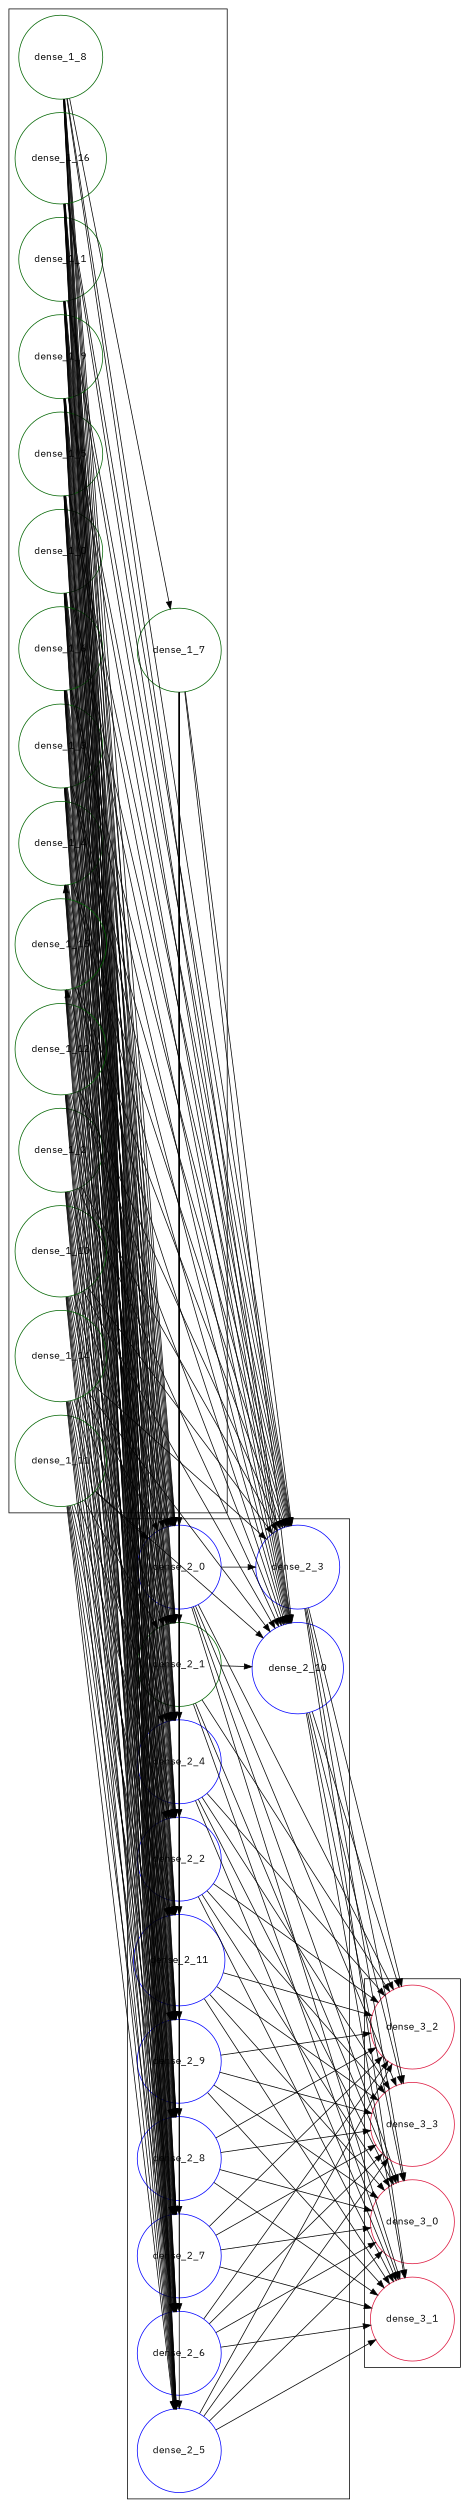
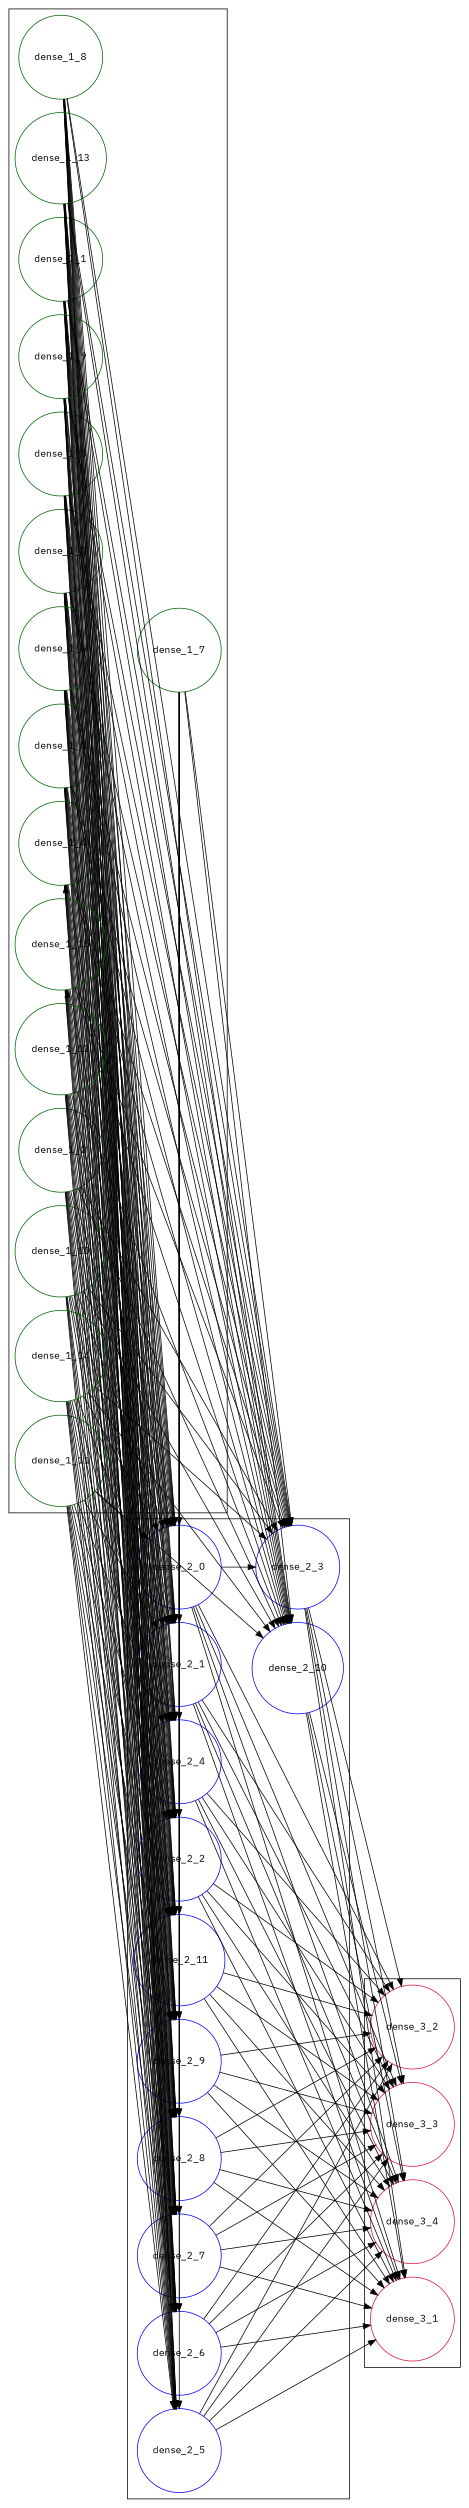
(61, 158) -> (61, 158)
(119, 350) -> (120, 1003)
(120, 1055) -> none
(164, 1274) -> none
(120, 1448) -> none
(120, 1655) -> none
(179, 1664) -> (179, 1664)
(235, 1666) -> (280, 1863)
(369, 1893) -> none
(412, 2222) -> (412, 2222)
